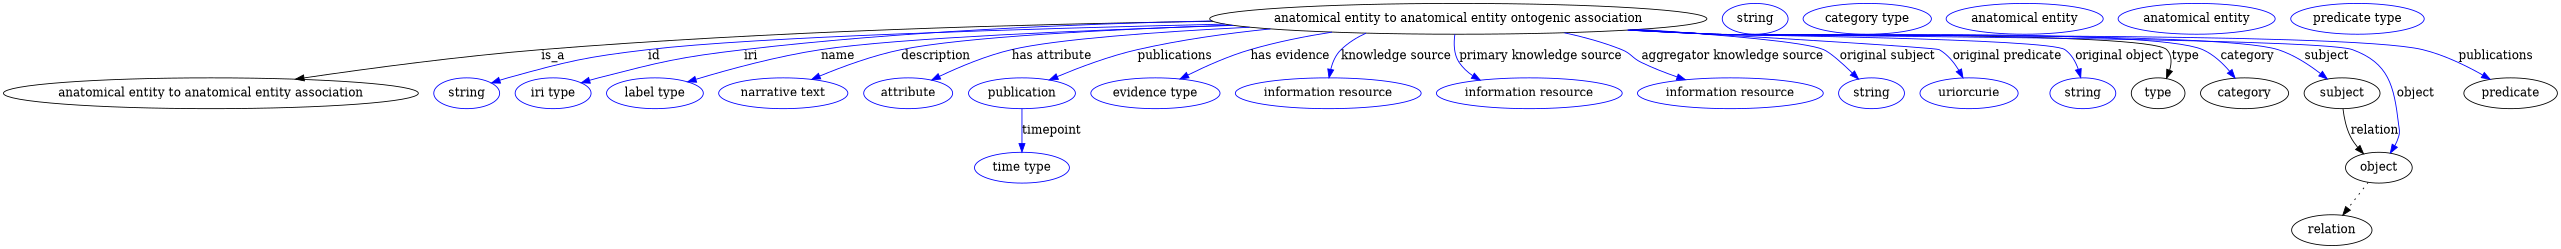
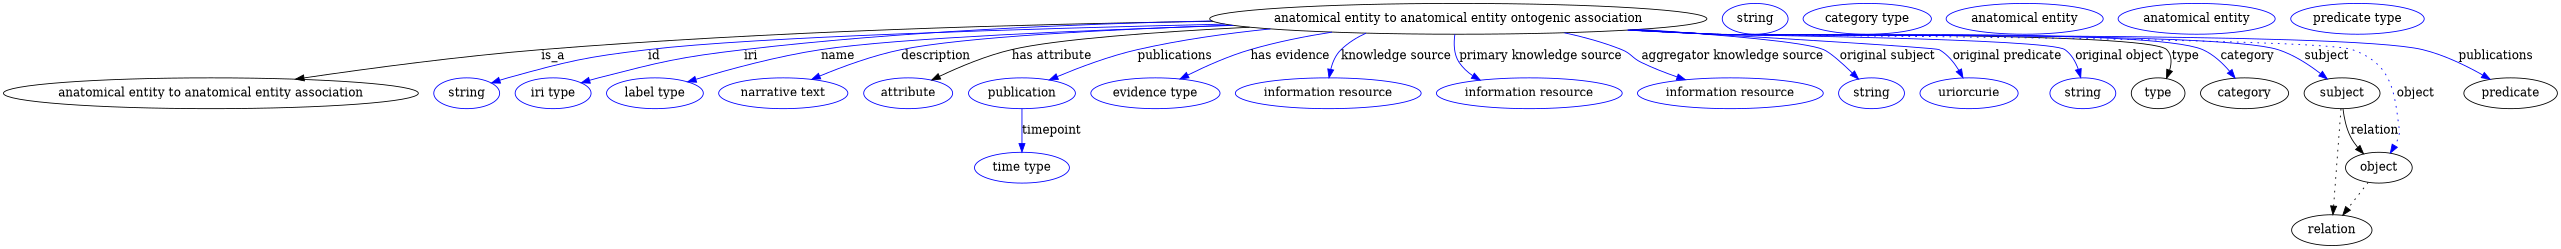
(1092, 38) -> (1092, 38)
(2048, 38) -> (2048, 38)
none -> (2337, 157)
